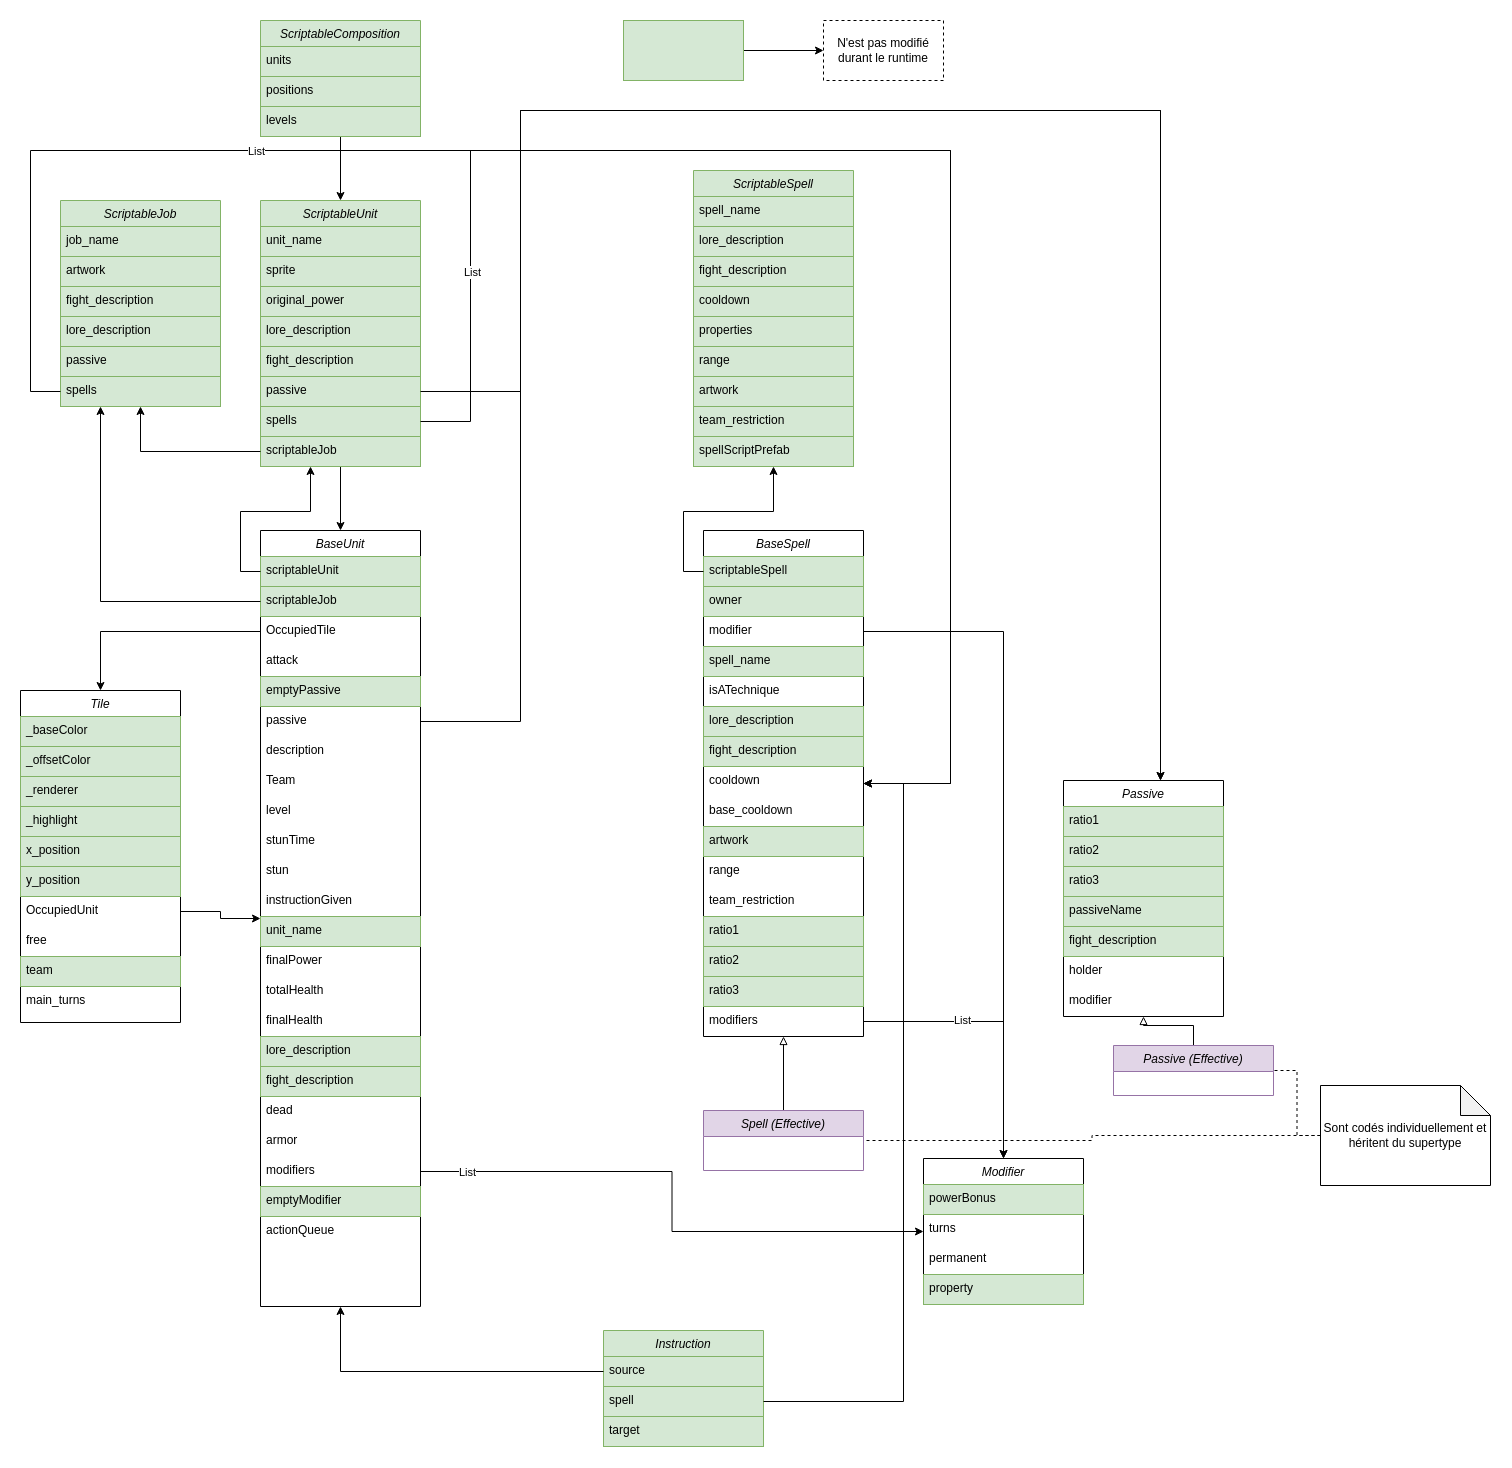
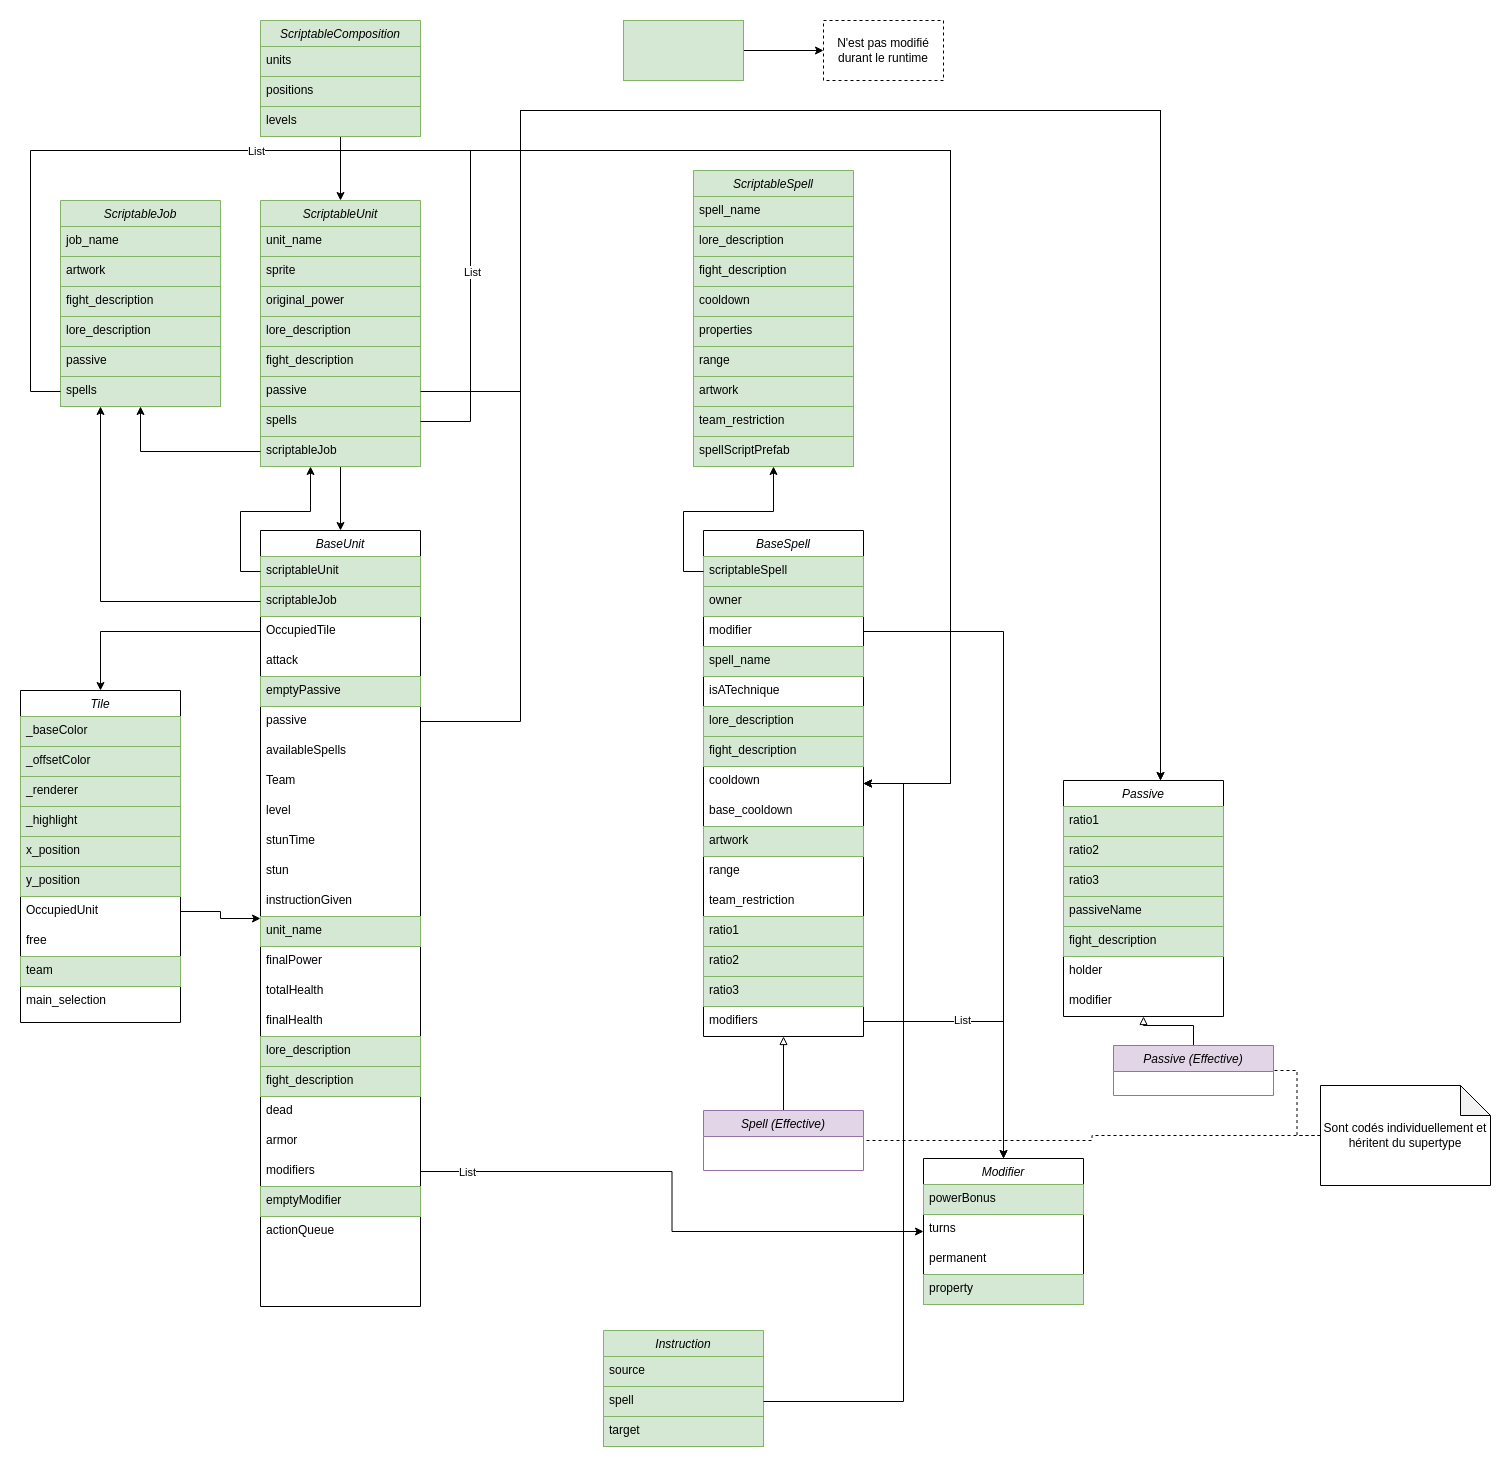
(300, 750) -> (309, 750)
(58, 1000) -> (68, 1000)
(442, 1372) -> none
